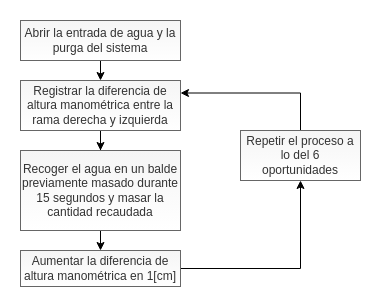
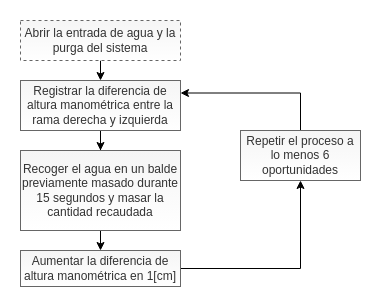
(101, 41) -> (101, 41)
(301, 156) -> (301, 156)
